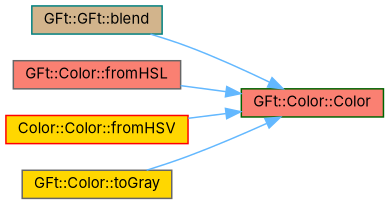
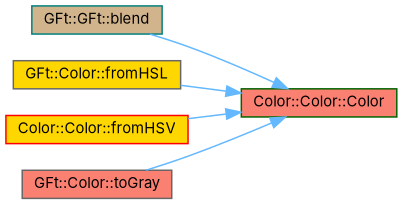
(97, 75) -> (97, 75)
(312, 103) -> (319, 103)
(97, 184) -> (97, 184)
